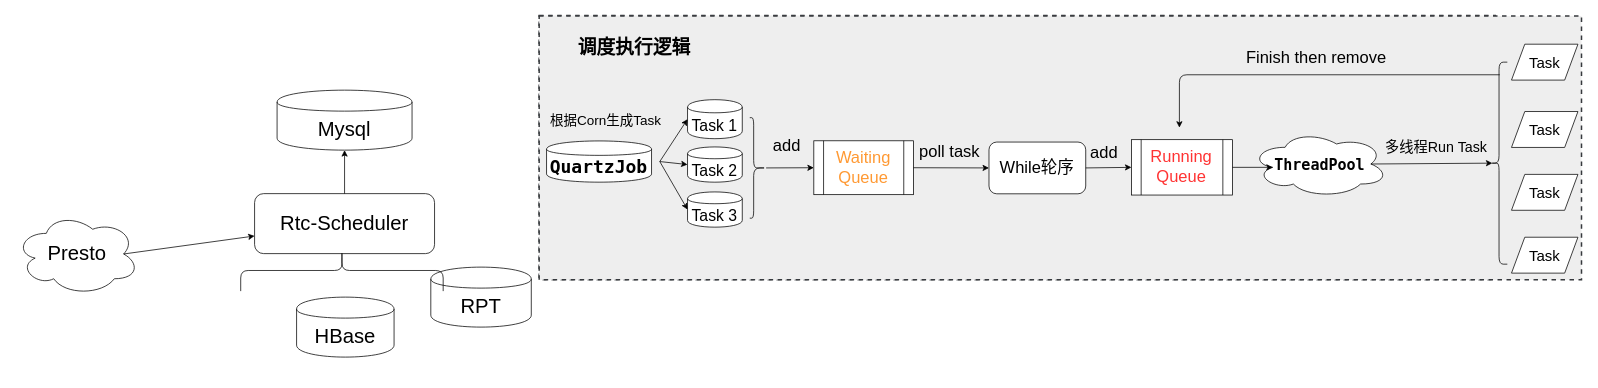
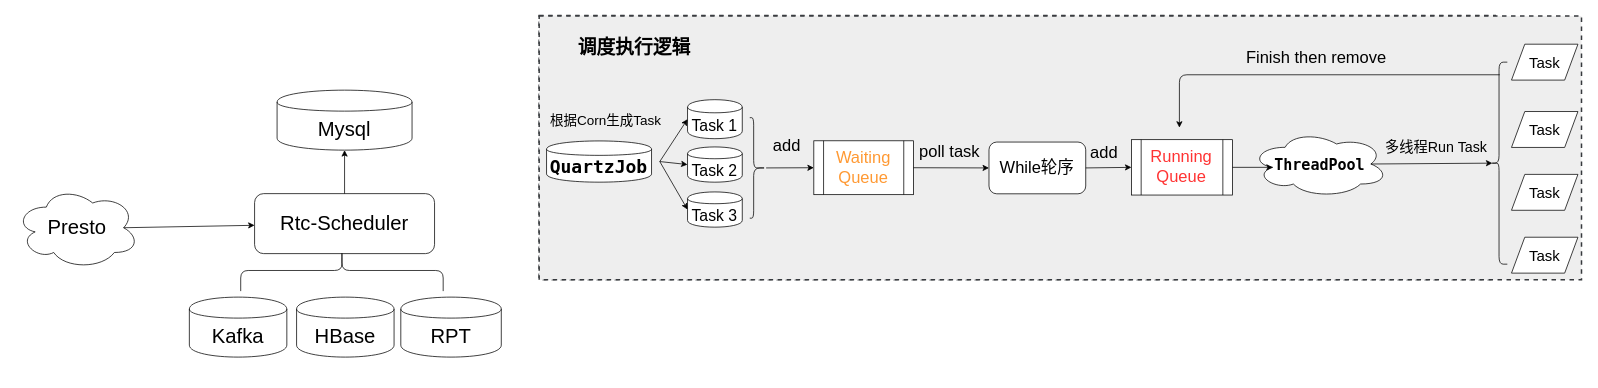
(77, 254) -> (77, 228)
(481, 297) -> (451, 327)
none -> (238, 327)
